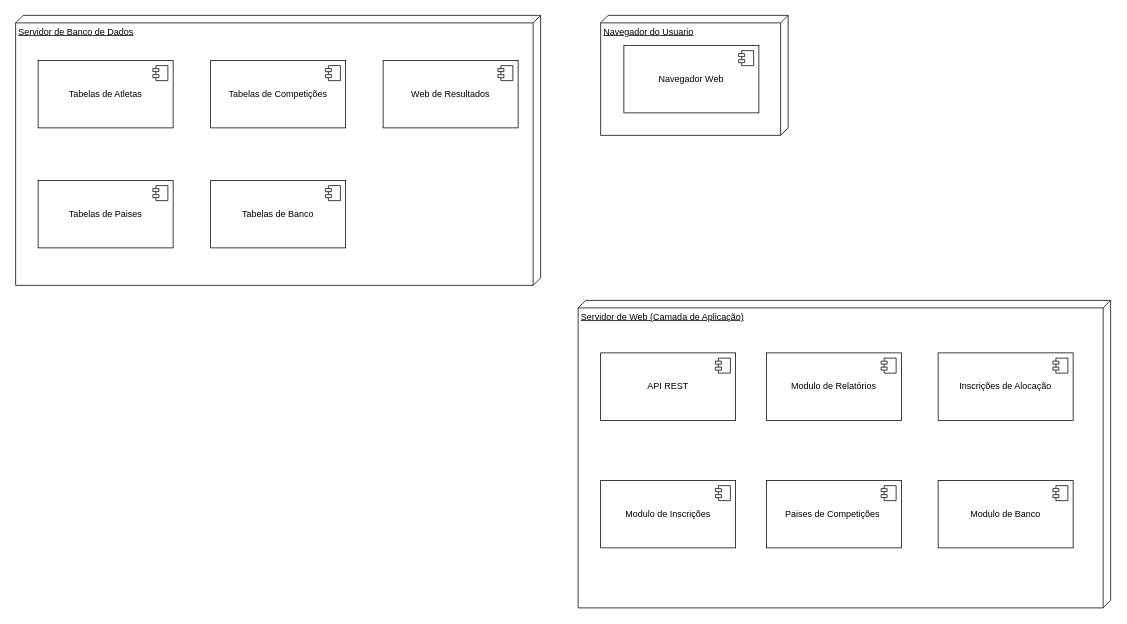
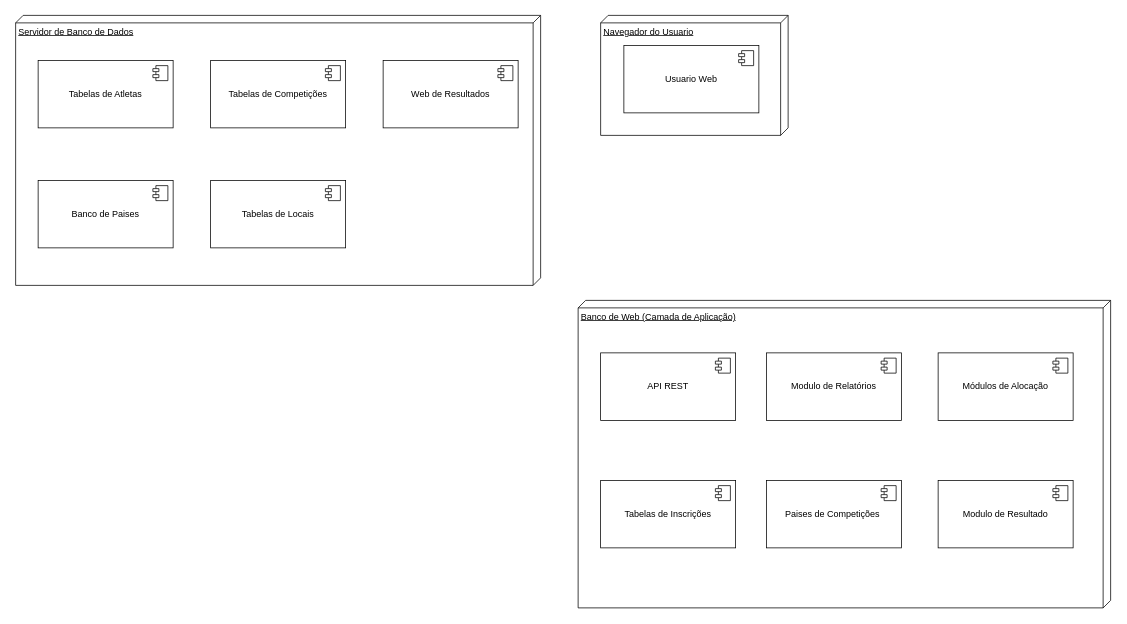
(691, 79) -> (691, 79)
(105, 214) -> (105, 214)
(278, 214) -> (278, 214)
(665, 317) -> (658, 317)
(1005, 387) -> (1005, 387)
(668, 514) -> (668, 514)
(1005, 514) -> (1005, 514)
